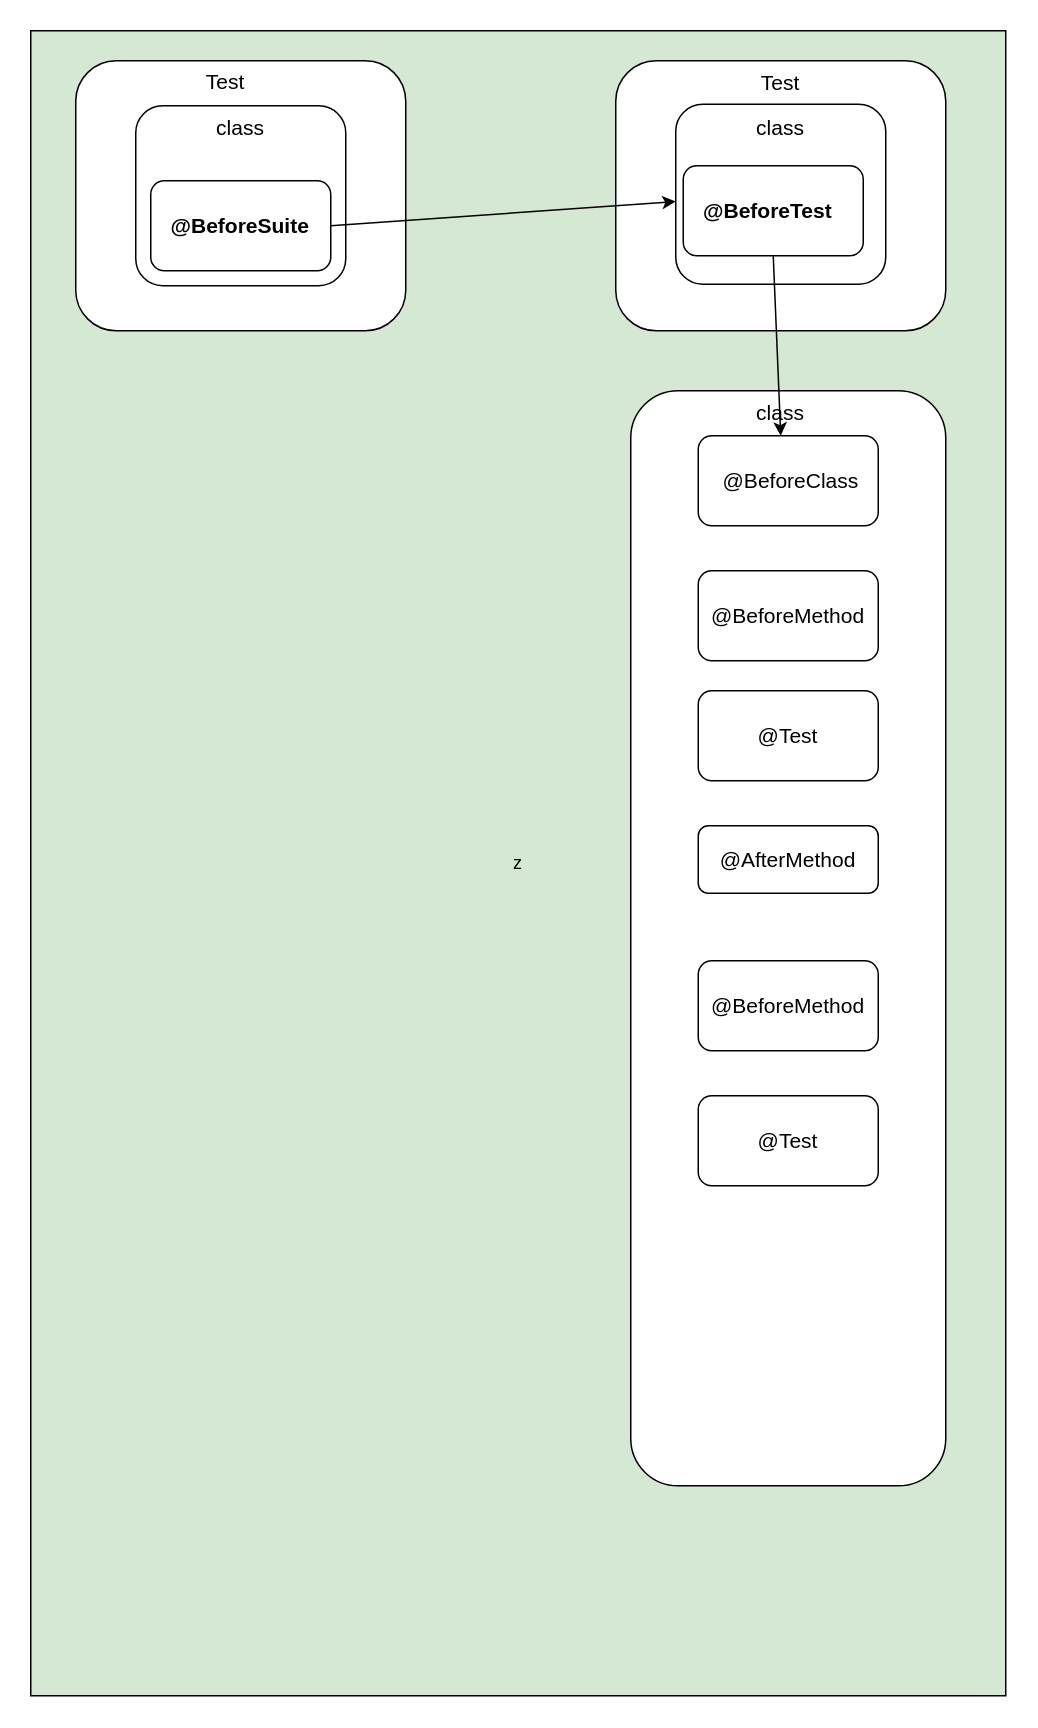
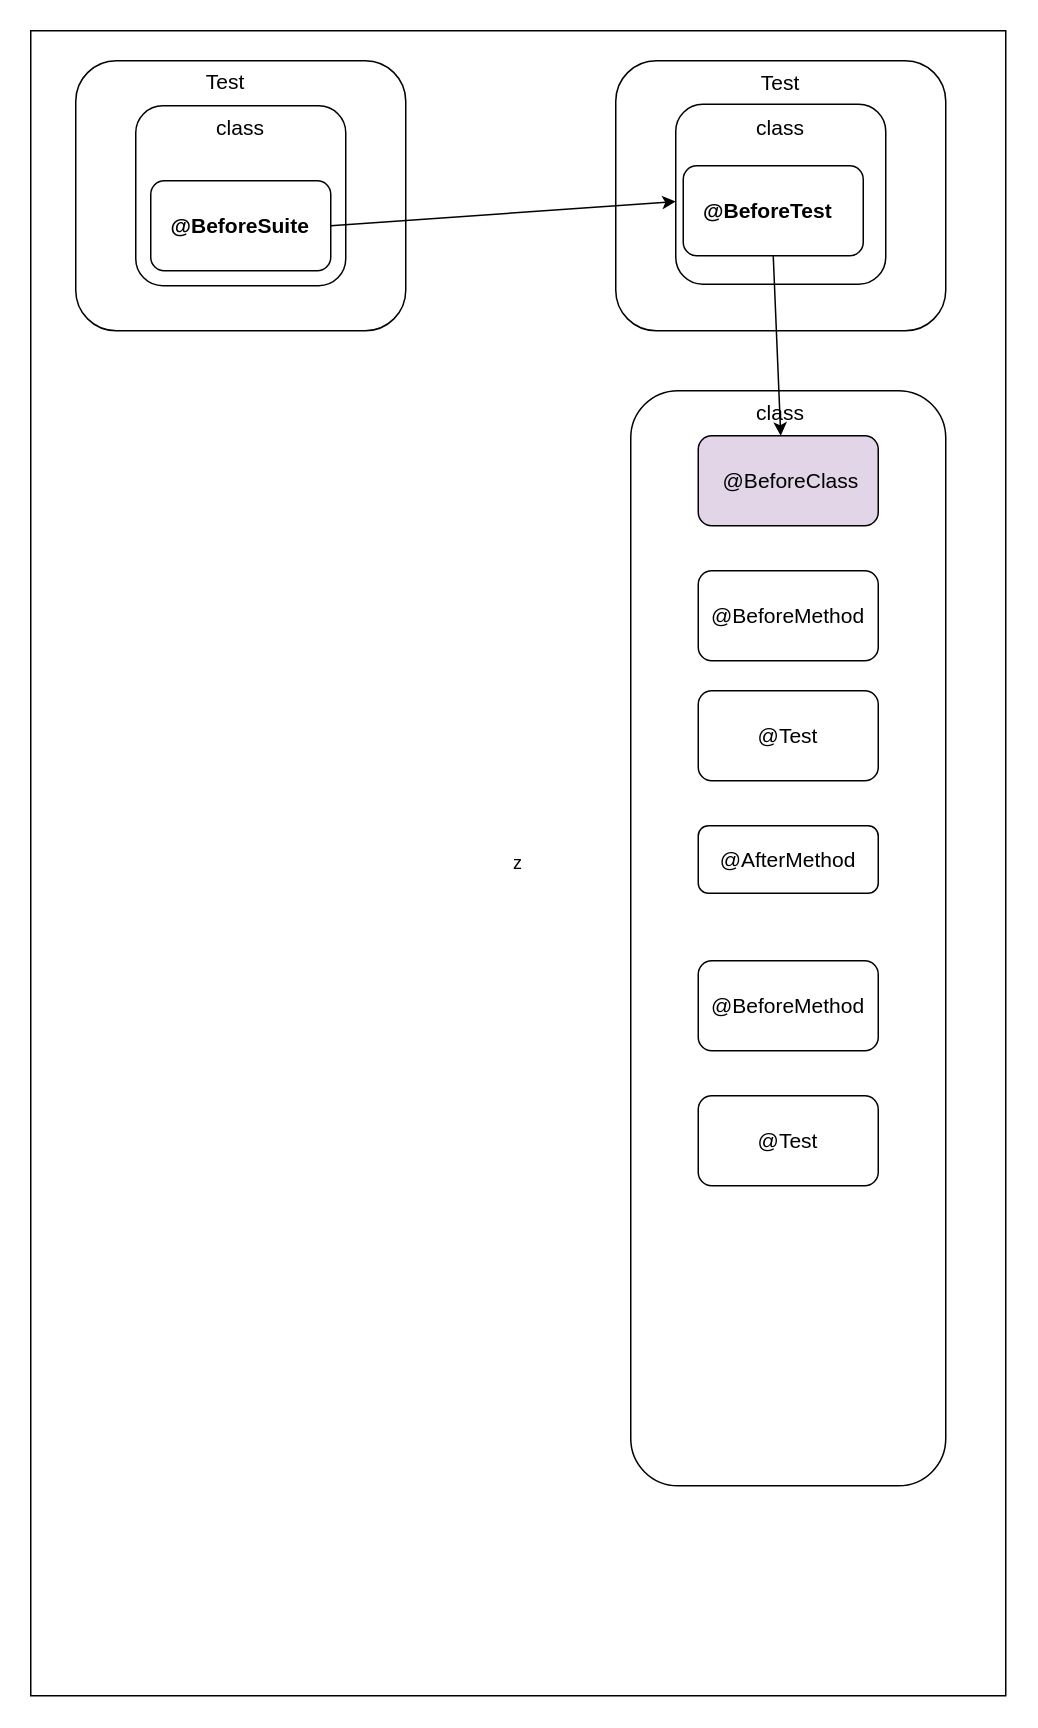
(788, 481) -> (788, 481)
(518, 863) -> (518, 863)
